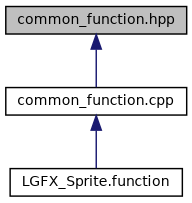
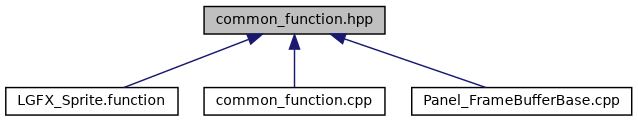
none -> (522, 101)
(96, 149) -> (186, 63)
